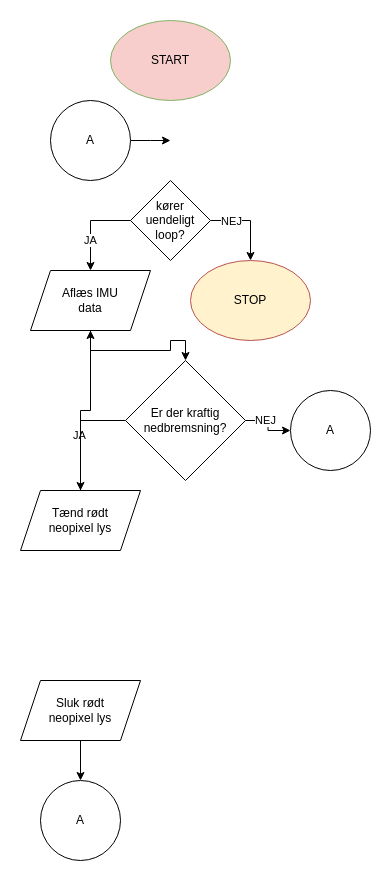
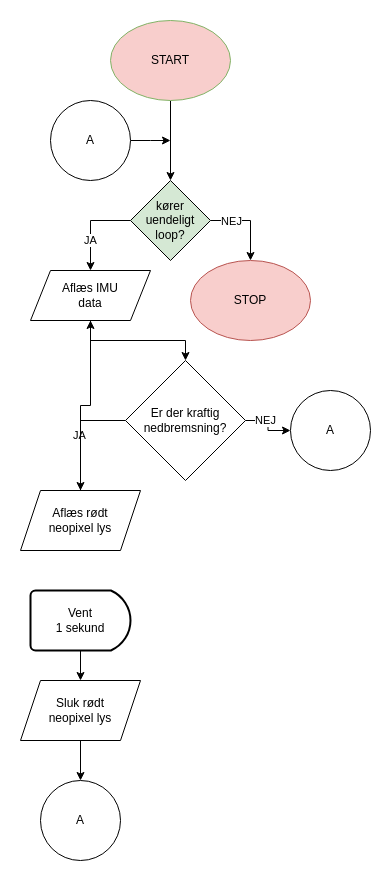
none -> (171, 137)
(171, 221) -> (171, 221)
(91, 301) -> (91, 296)
(251, 301) -> (251, 301)
(81, 521) -> (81, 521)
none -> (81, 621)
none -> (81, 670)
